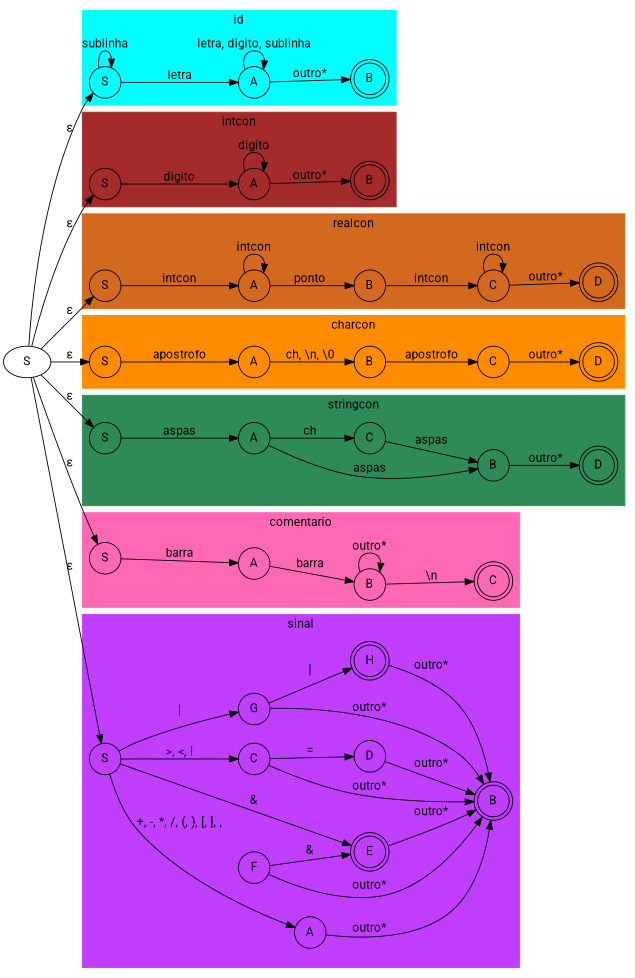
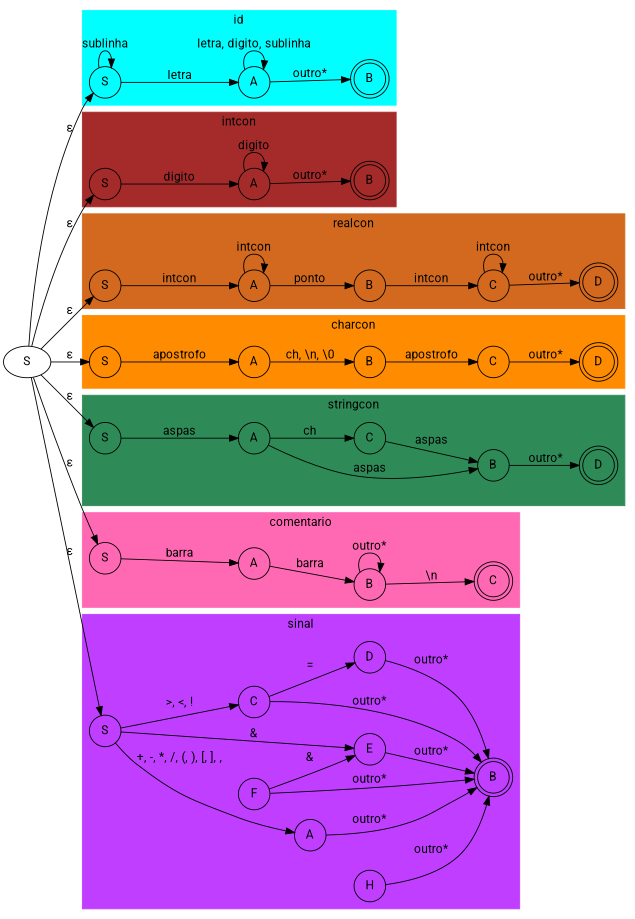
(370, 661) -> (370, 886)
(254, 709) -> none
(370, 852) -> (370, 749)
